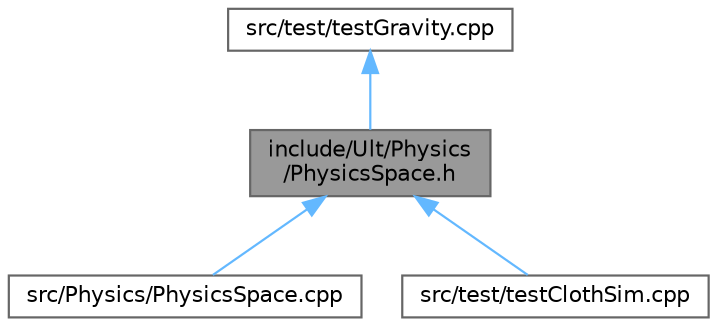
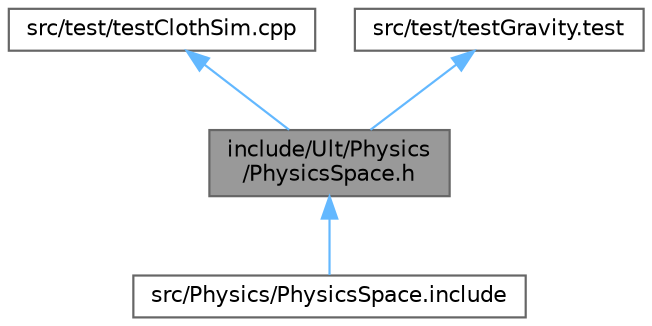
(370, 30) -> (499, 30)
(480, 242) -> (247, 97)
(185, 296) -> (330, 296)
